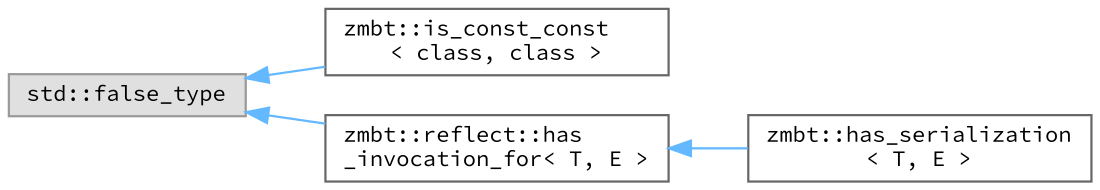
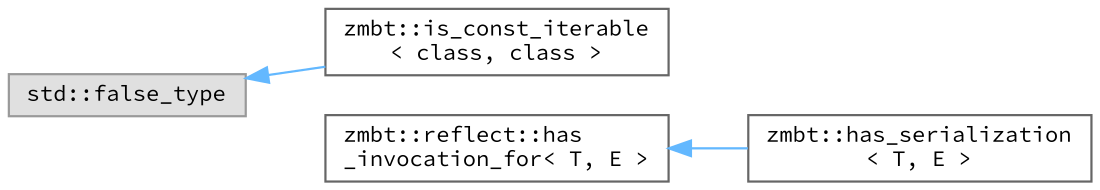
(497, 42) -> (497, 42)
(297, 120) -> none
